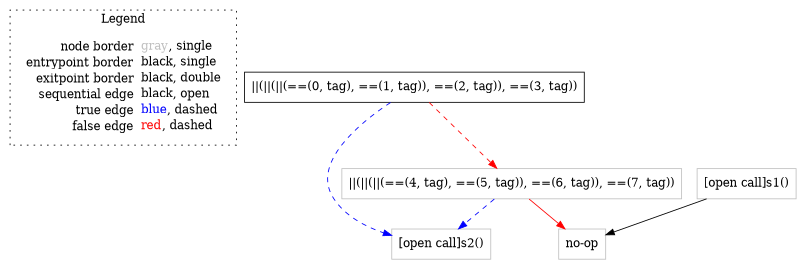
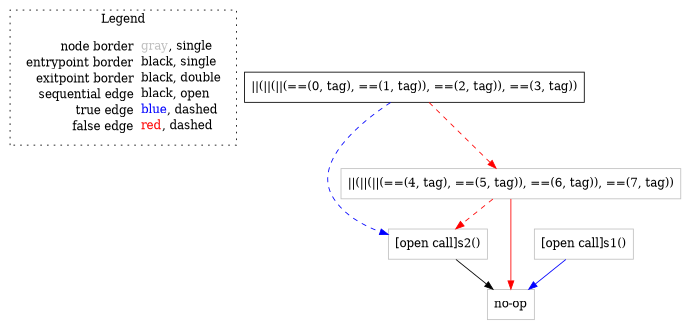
(480, 211) -> (478, 211)
(660, 215) -> (551, 272)
none -> (471, 272)
